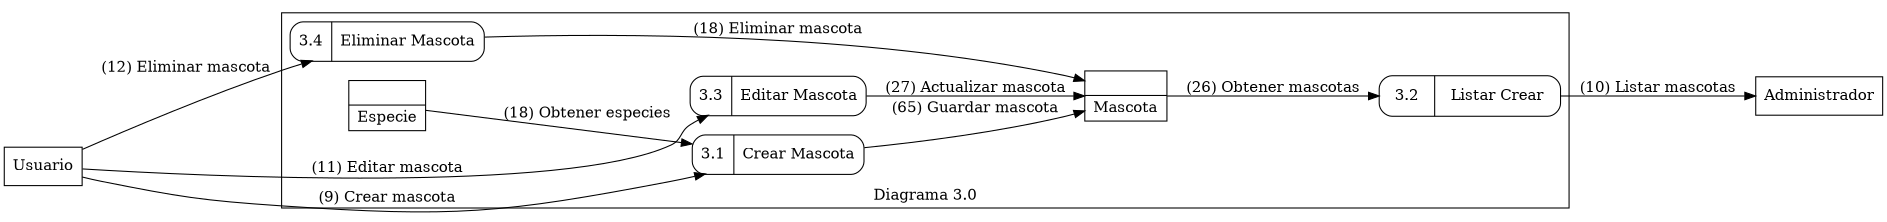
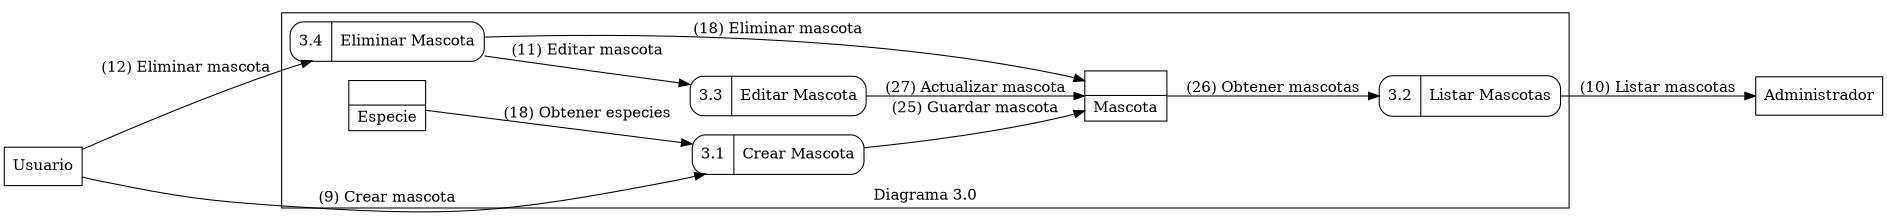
(1498, 95) -> (1491, 95)
(975, 108) -> (975, 108)
(397, 178) -> (582, 70)
